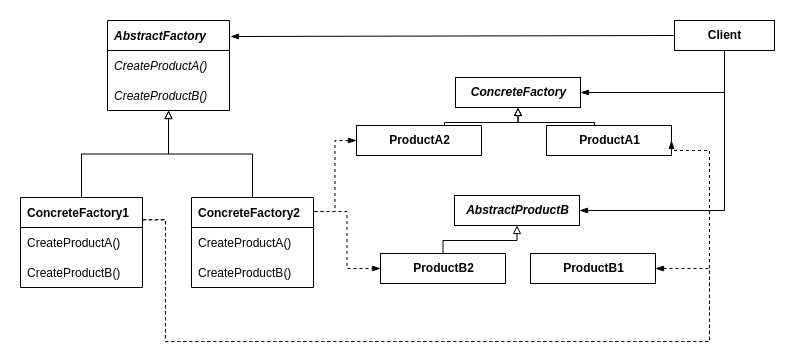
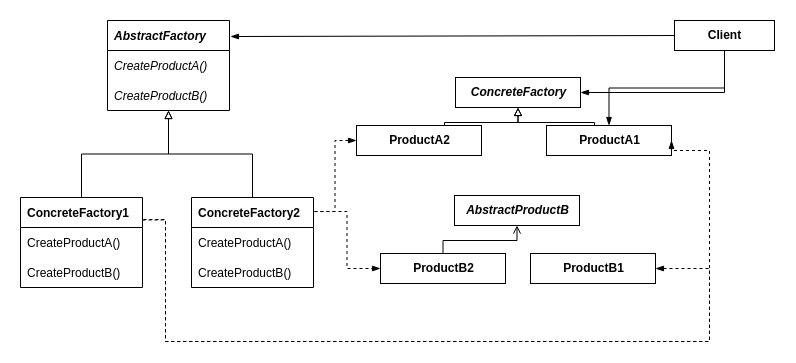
(715, 211) -> (651, 88)
(517, 235) -> (517, 232)
